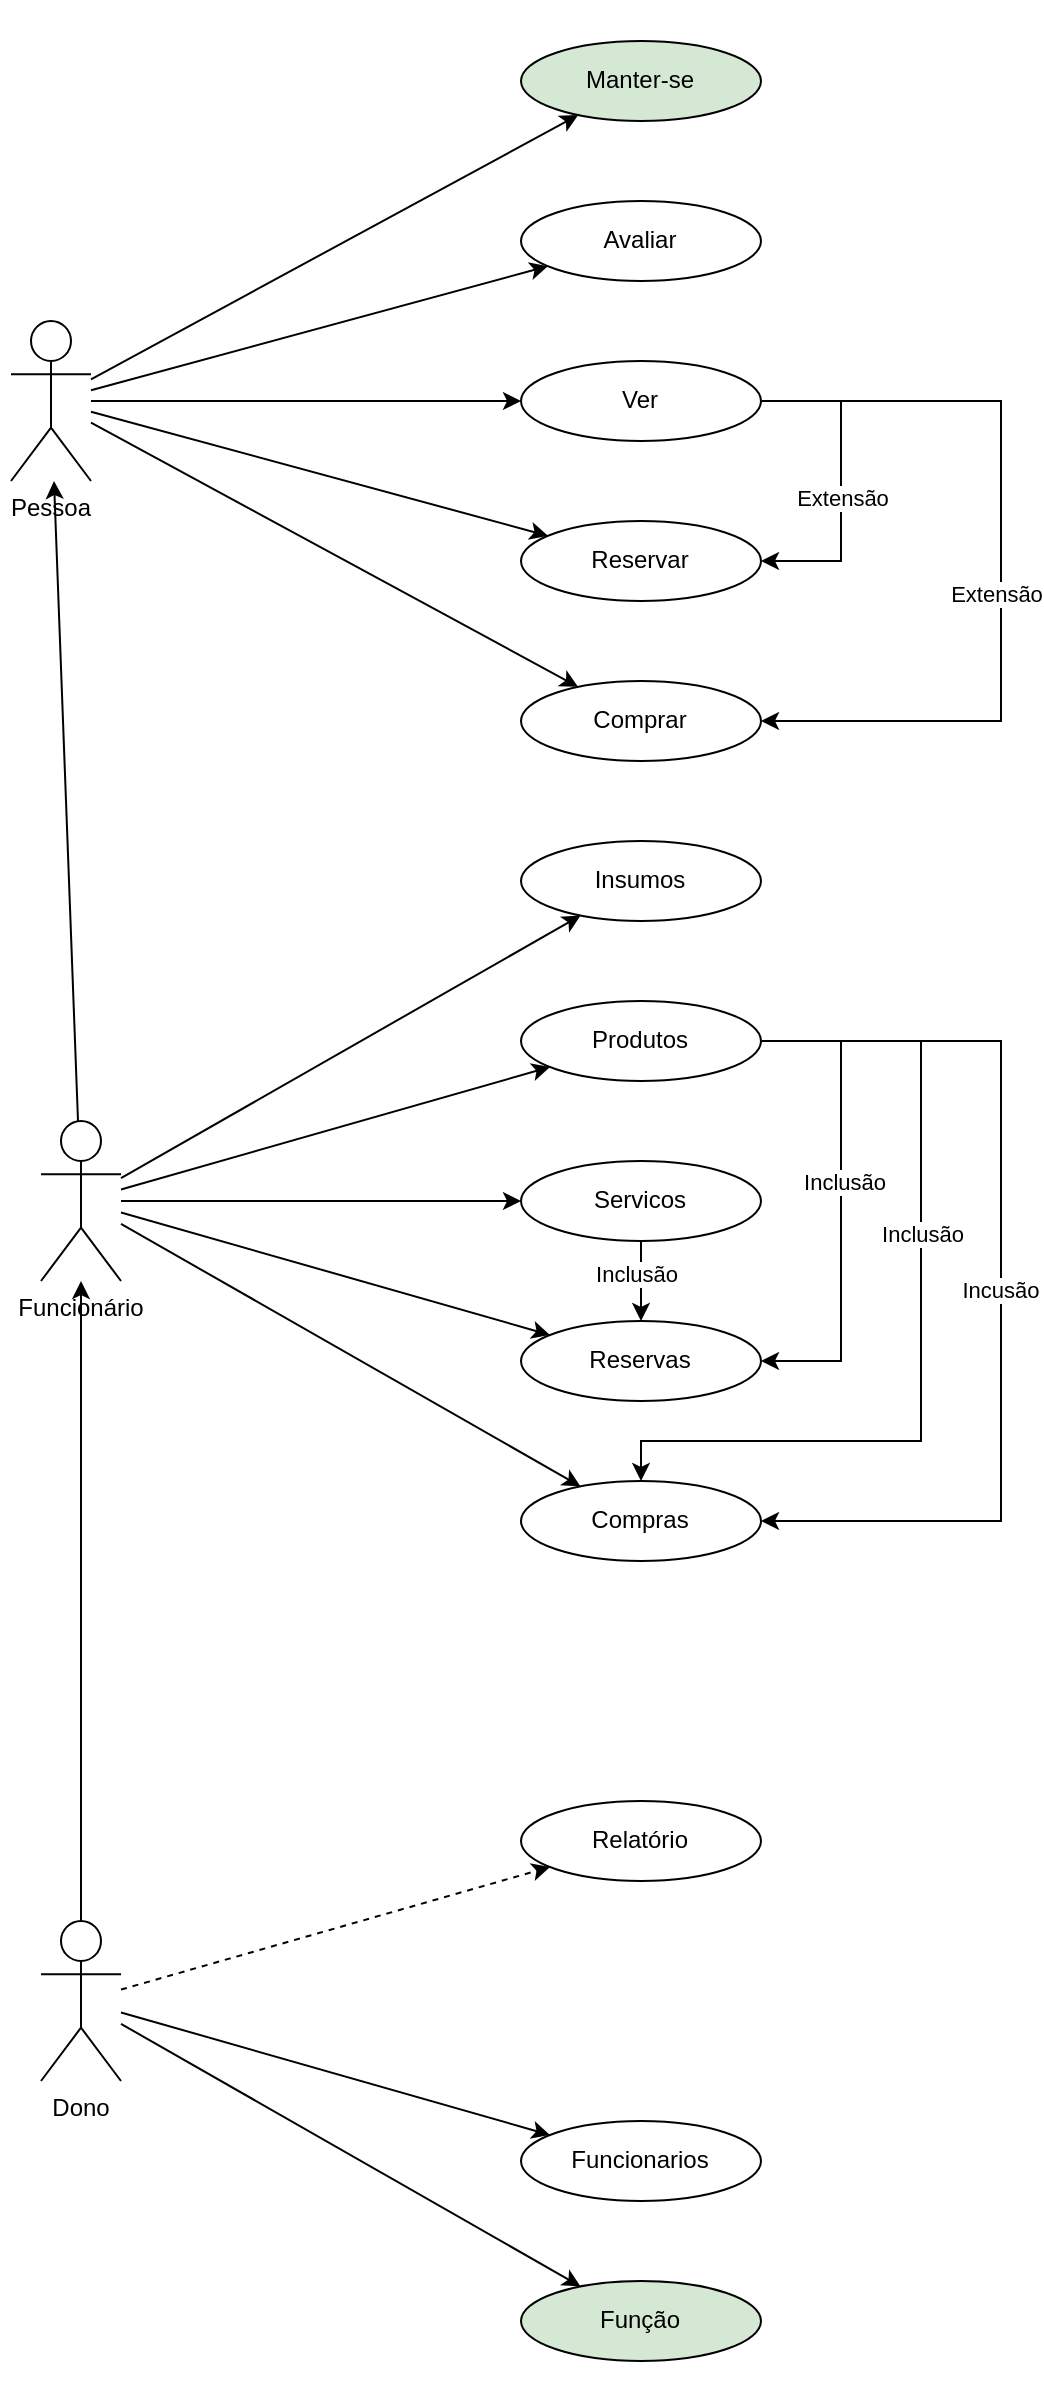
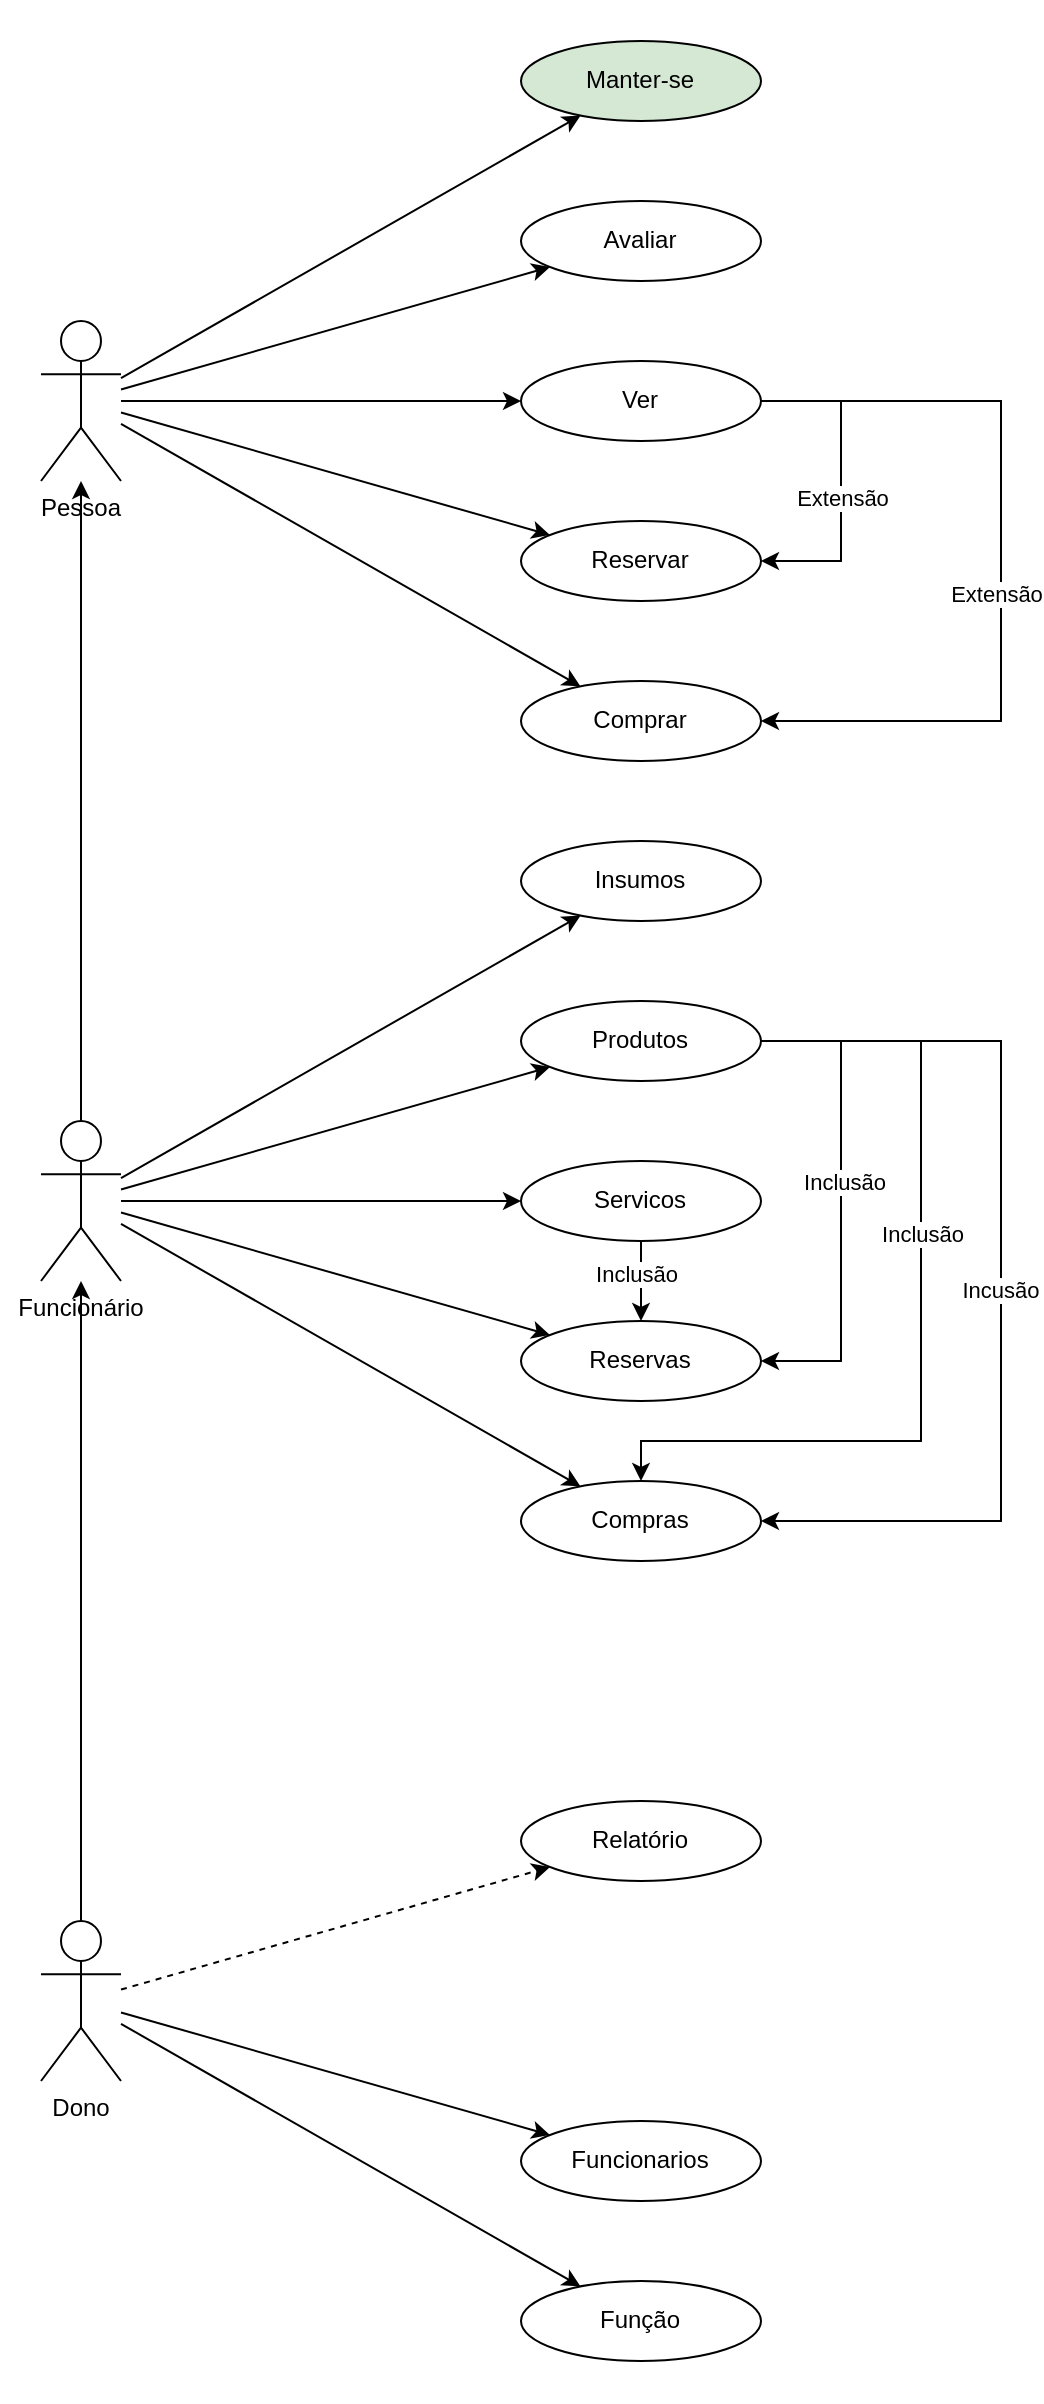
(51, 401) -> (81, 401)
(641, 2321) -> (641, 2321)
